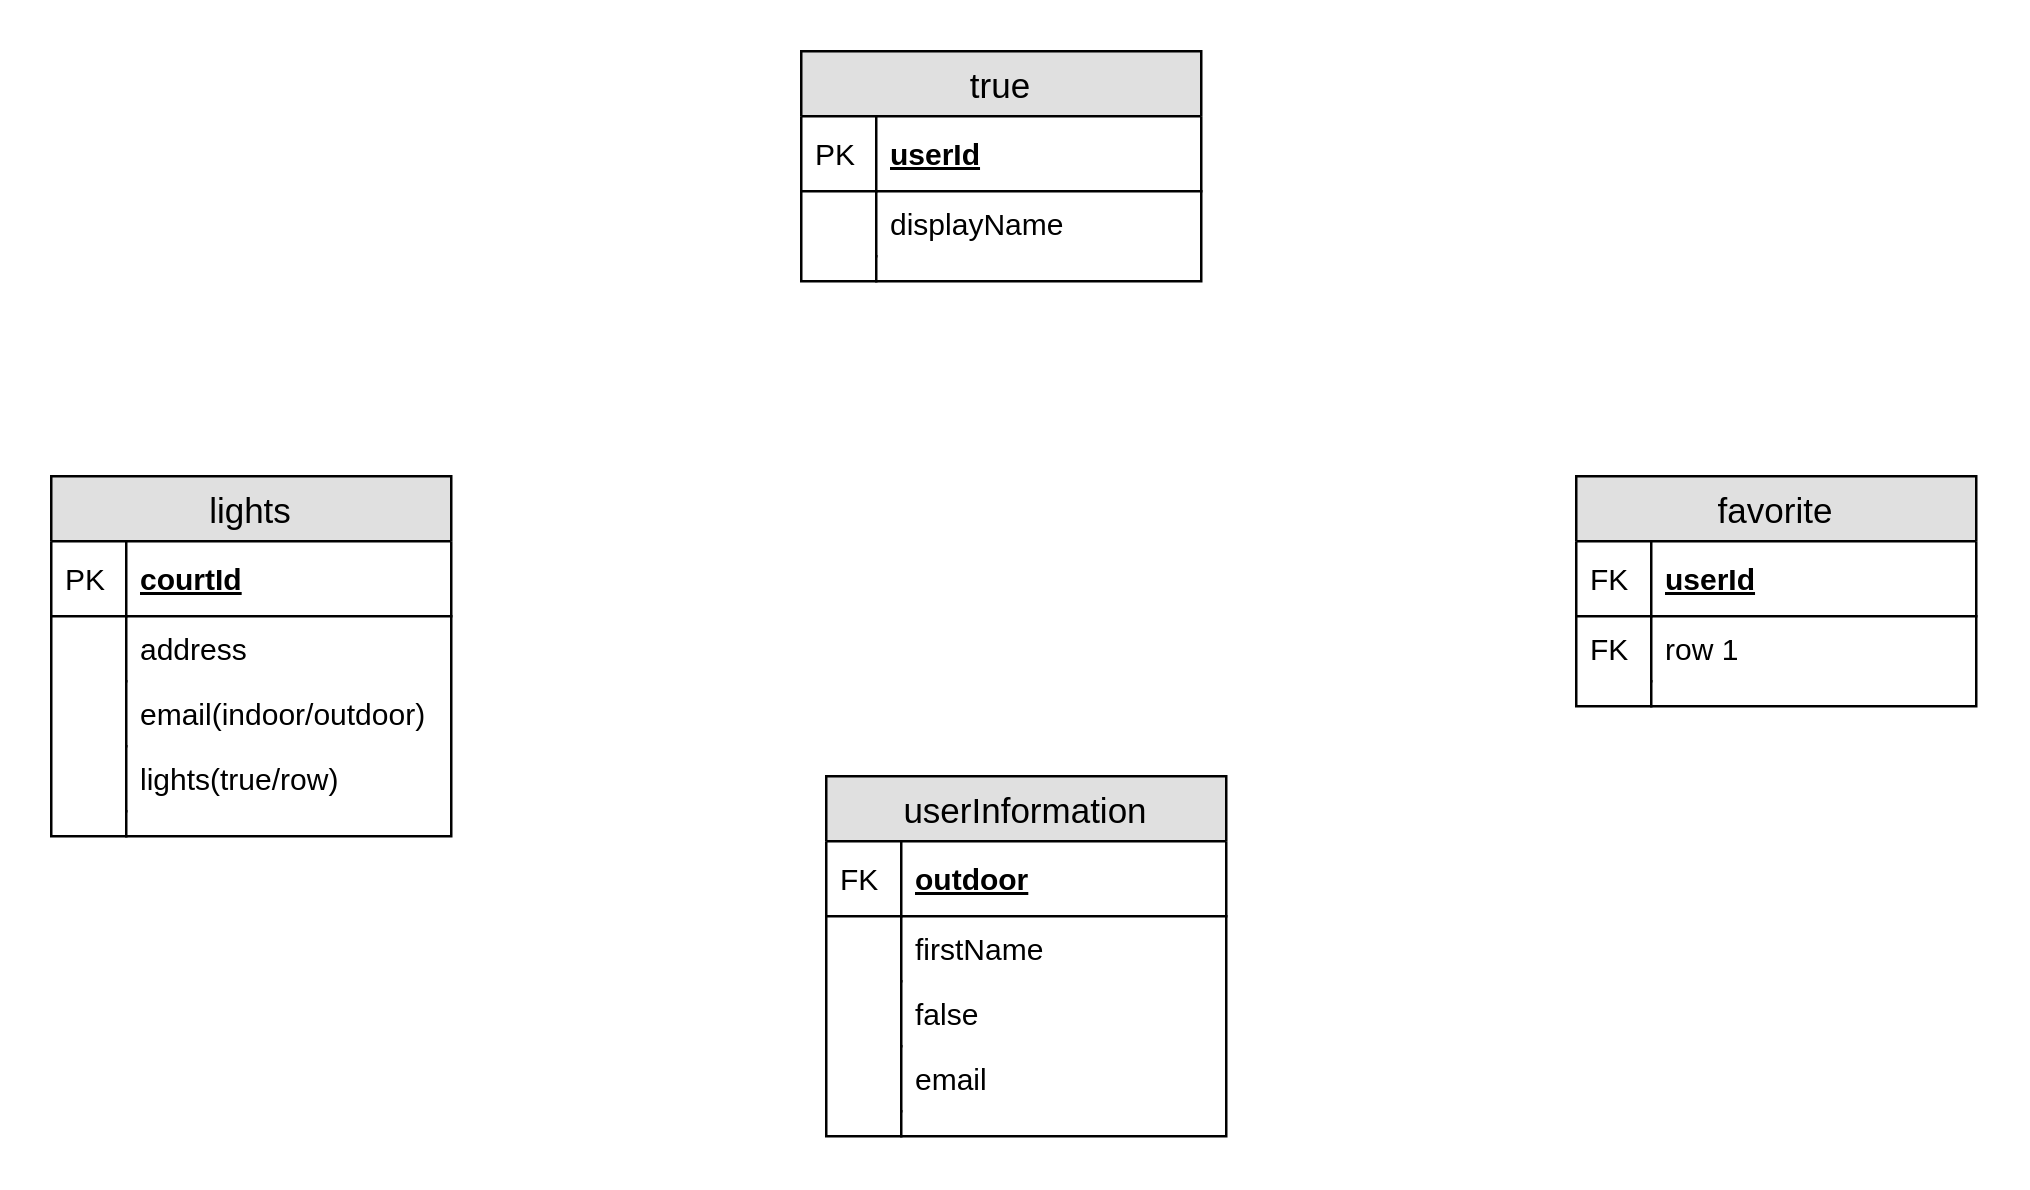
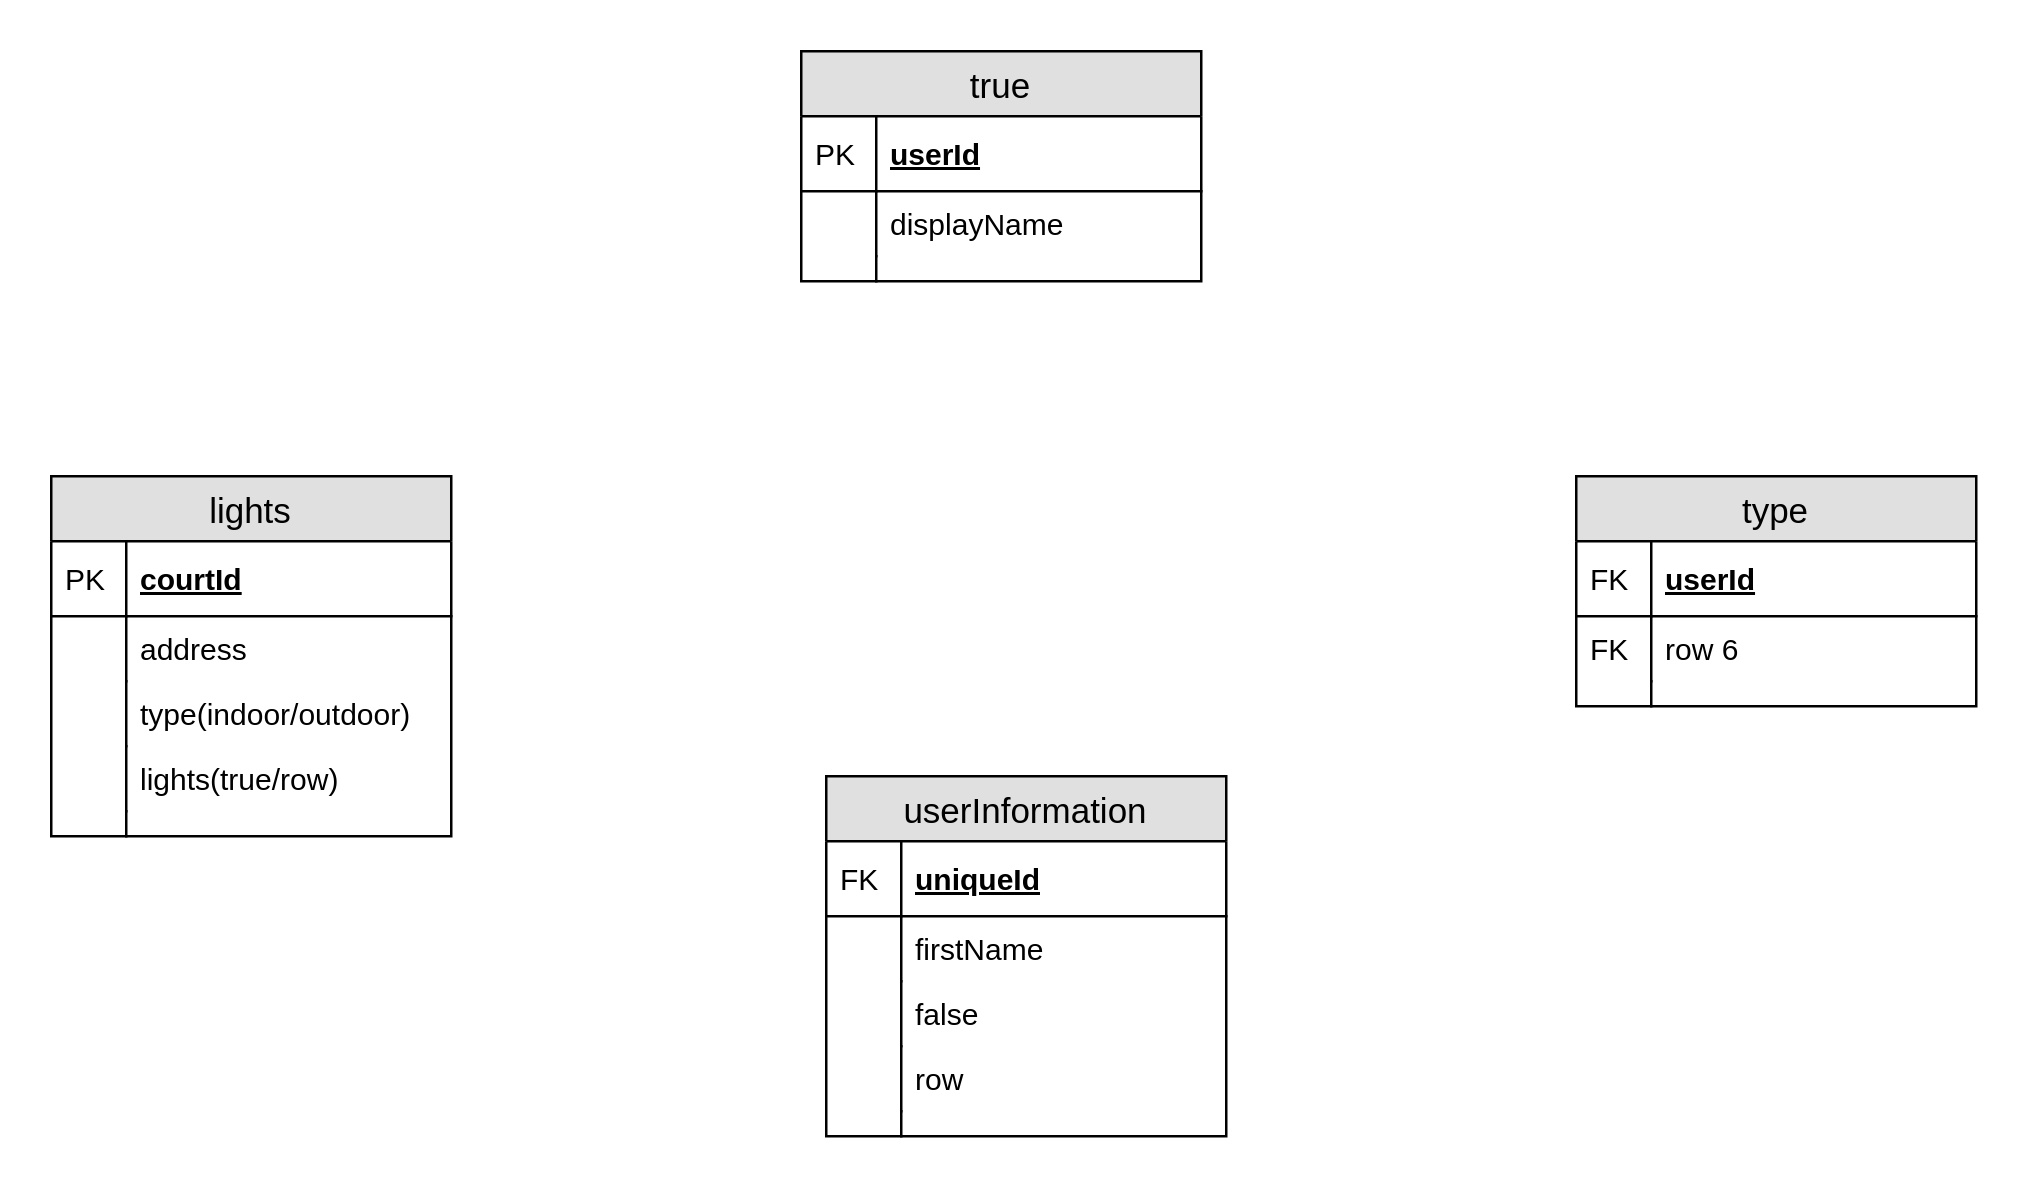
(1775, 511) -> (1775, 511)
(1703, 650) -> (1703, 650)
(305, 715) -> (304, 715)
(974, 880) -> (978, 880)
(949, 1080) -> (940, 1080)
